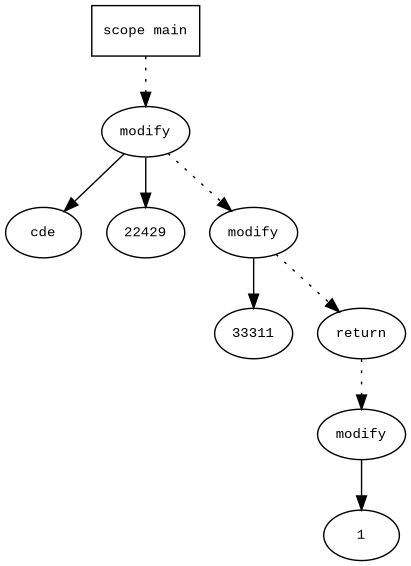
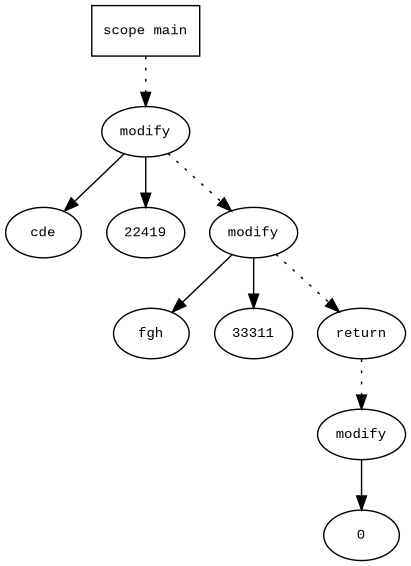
(146, 233) -> (146, 233)
none -> (151, 334)
(362, 535) -> (362, 535)
